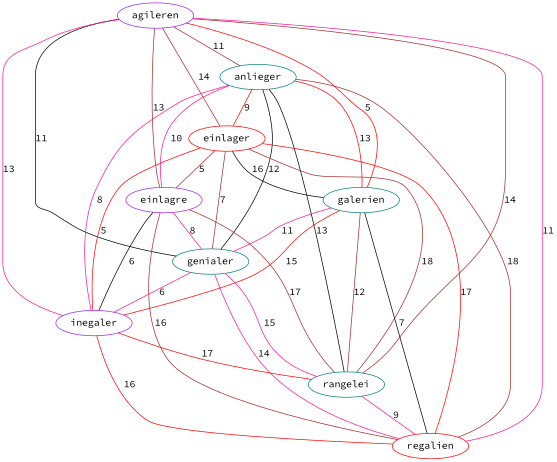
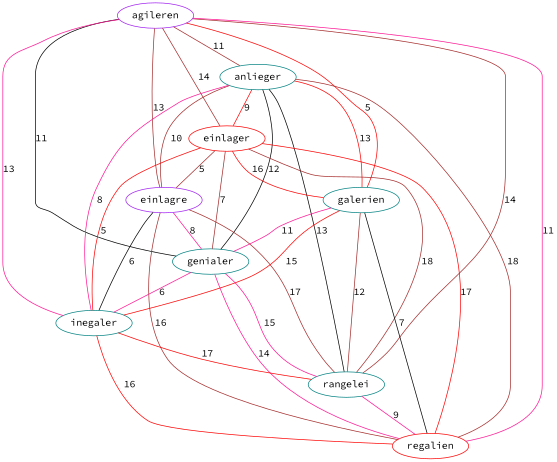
(173, 122) -> (173, 122)
(272, 185) -> (272, 185)
(94, 323) -> (94, 323)
